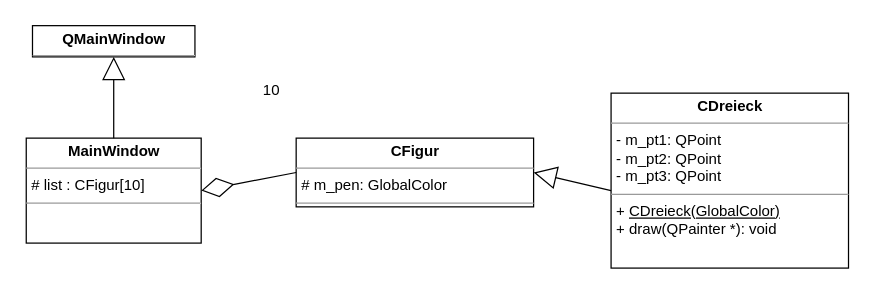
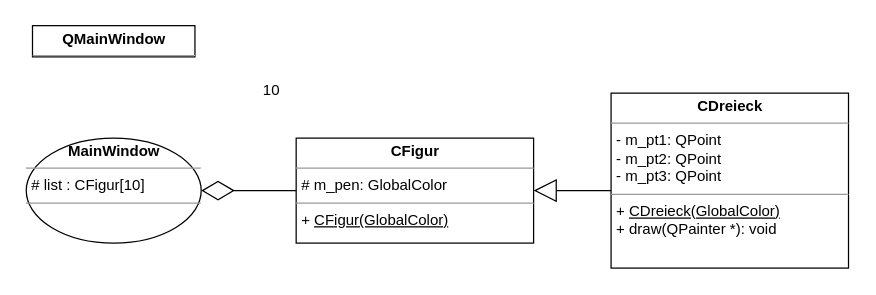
(114, 109) -> none
(415, 173) -> (415, 191)
(114, 191) -> (114, 191)
